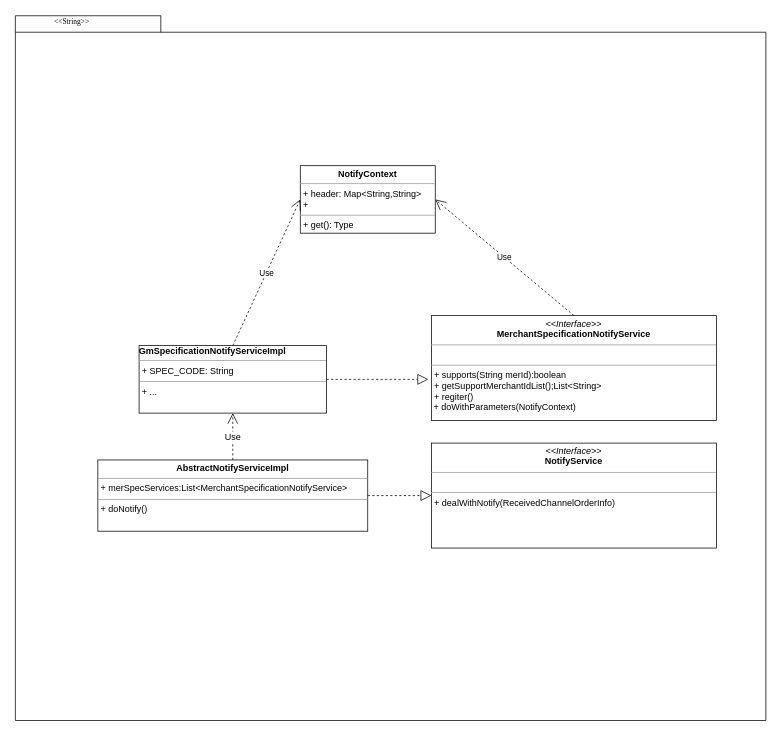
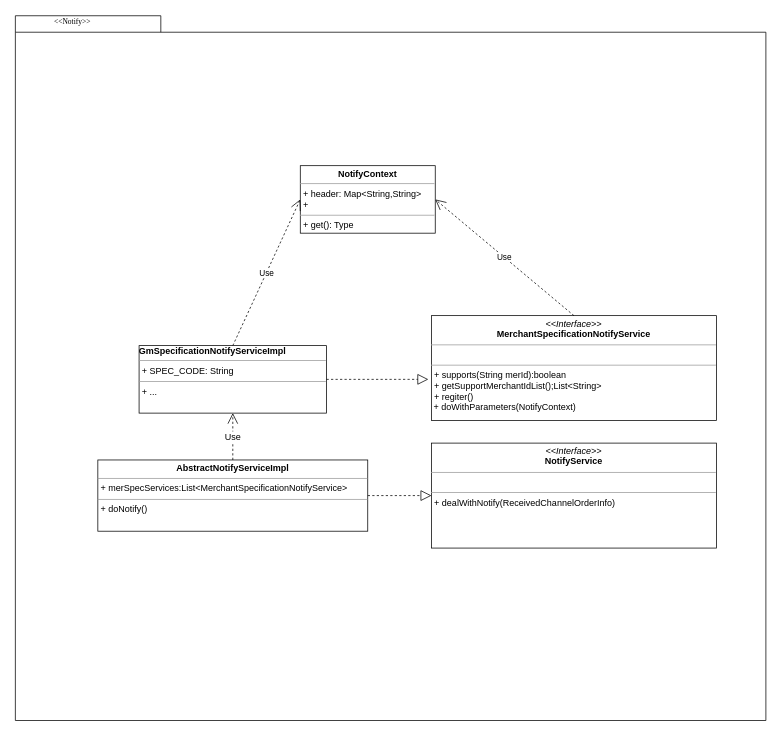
(74, 22) -> (74, 22)
